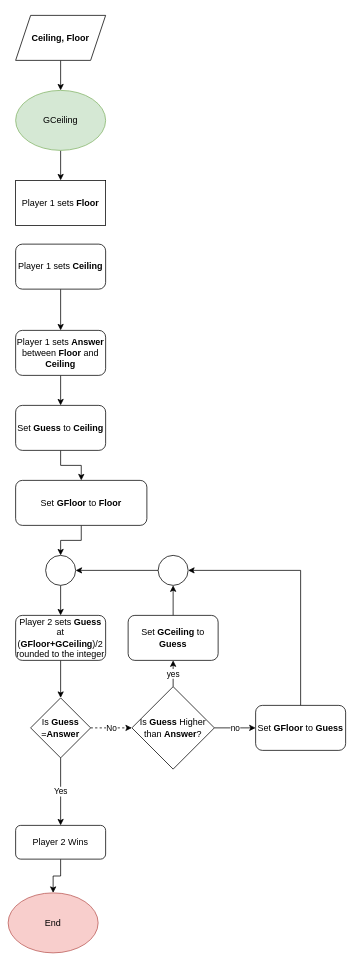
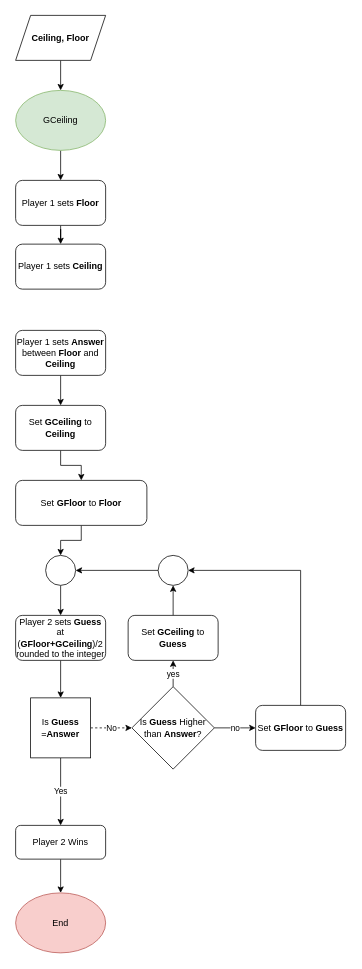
(60, 203) -> (60, 203)
none -> (60, 237)
(60, 307) -> none
(60, 428) -> (60, 428)
(60, 728) -> (60, 728)
(53, 923) -> (60, 923)
